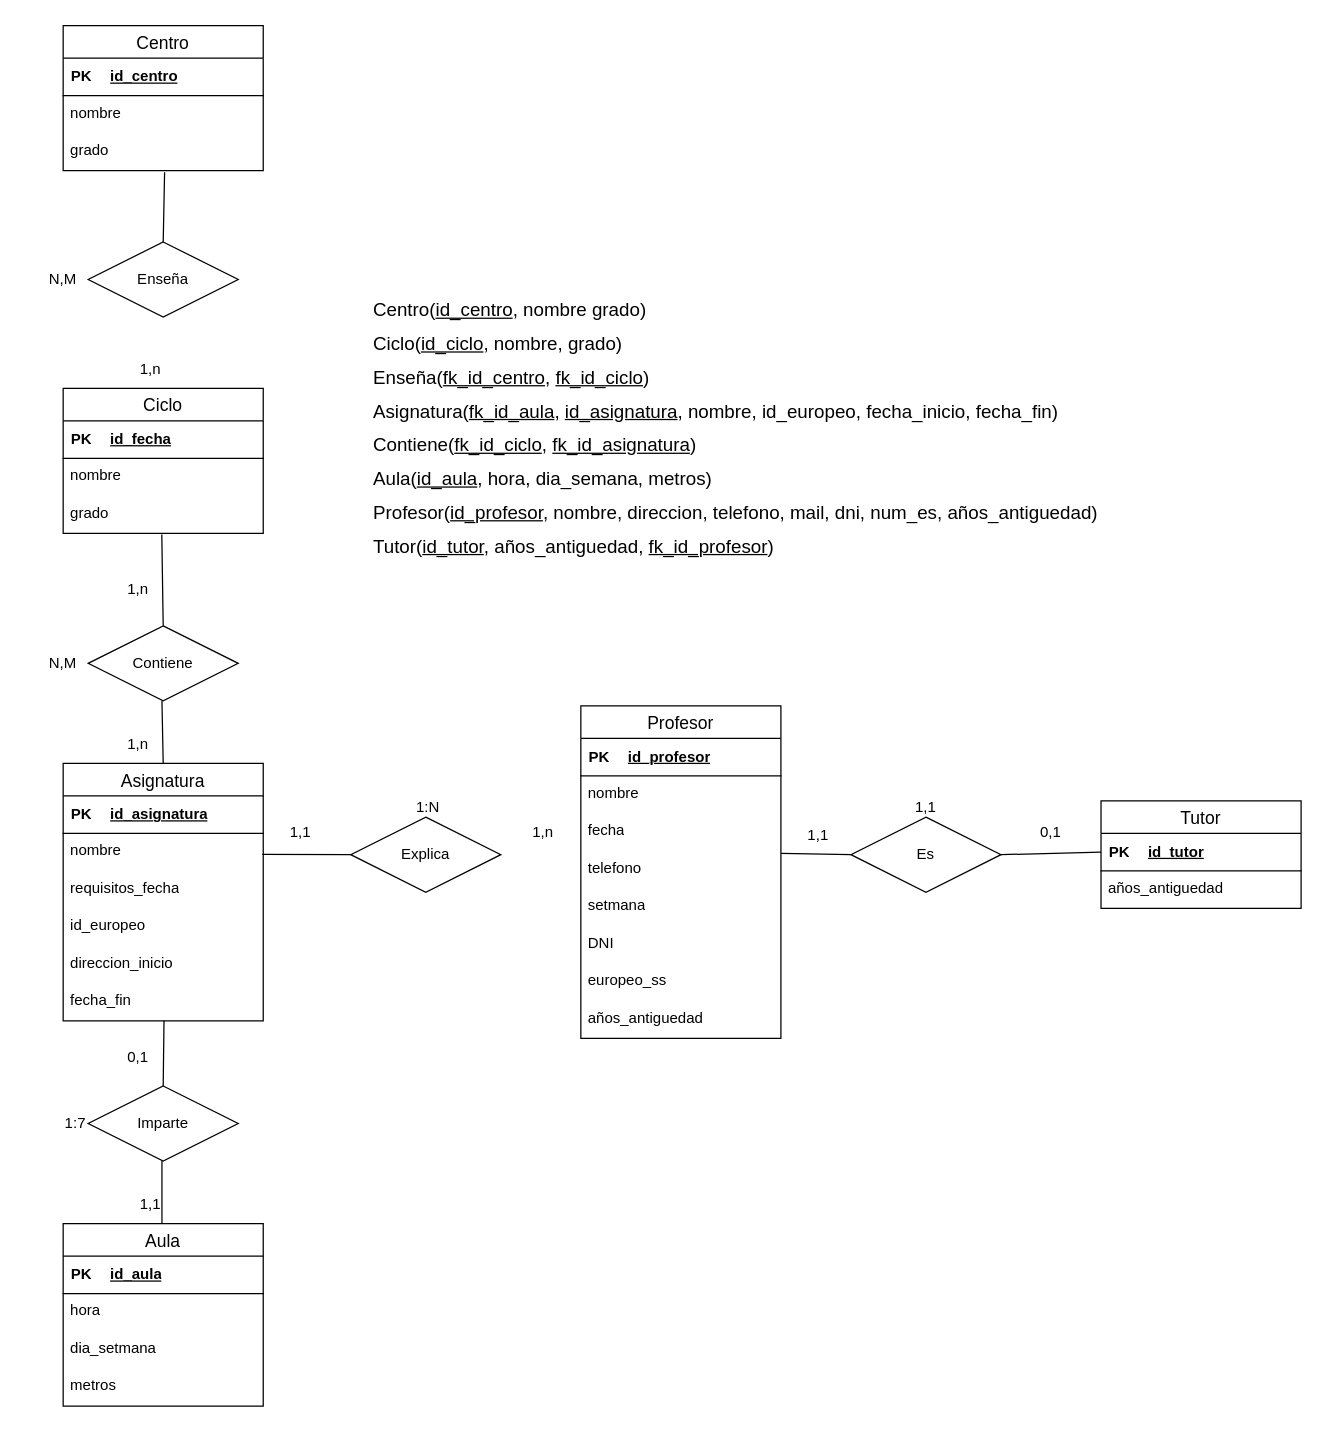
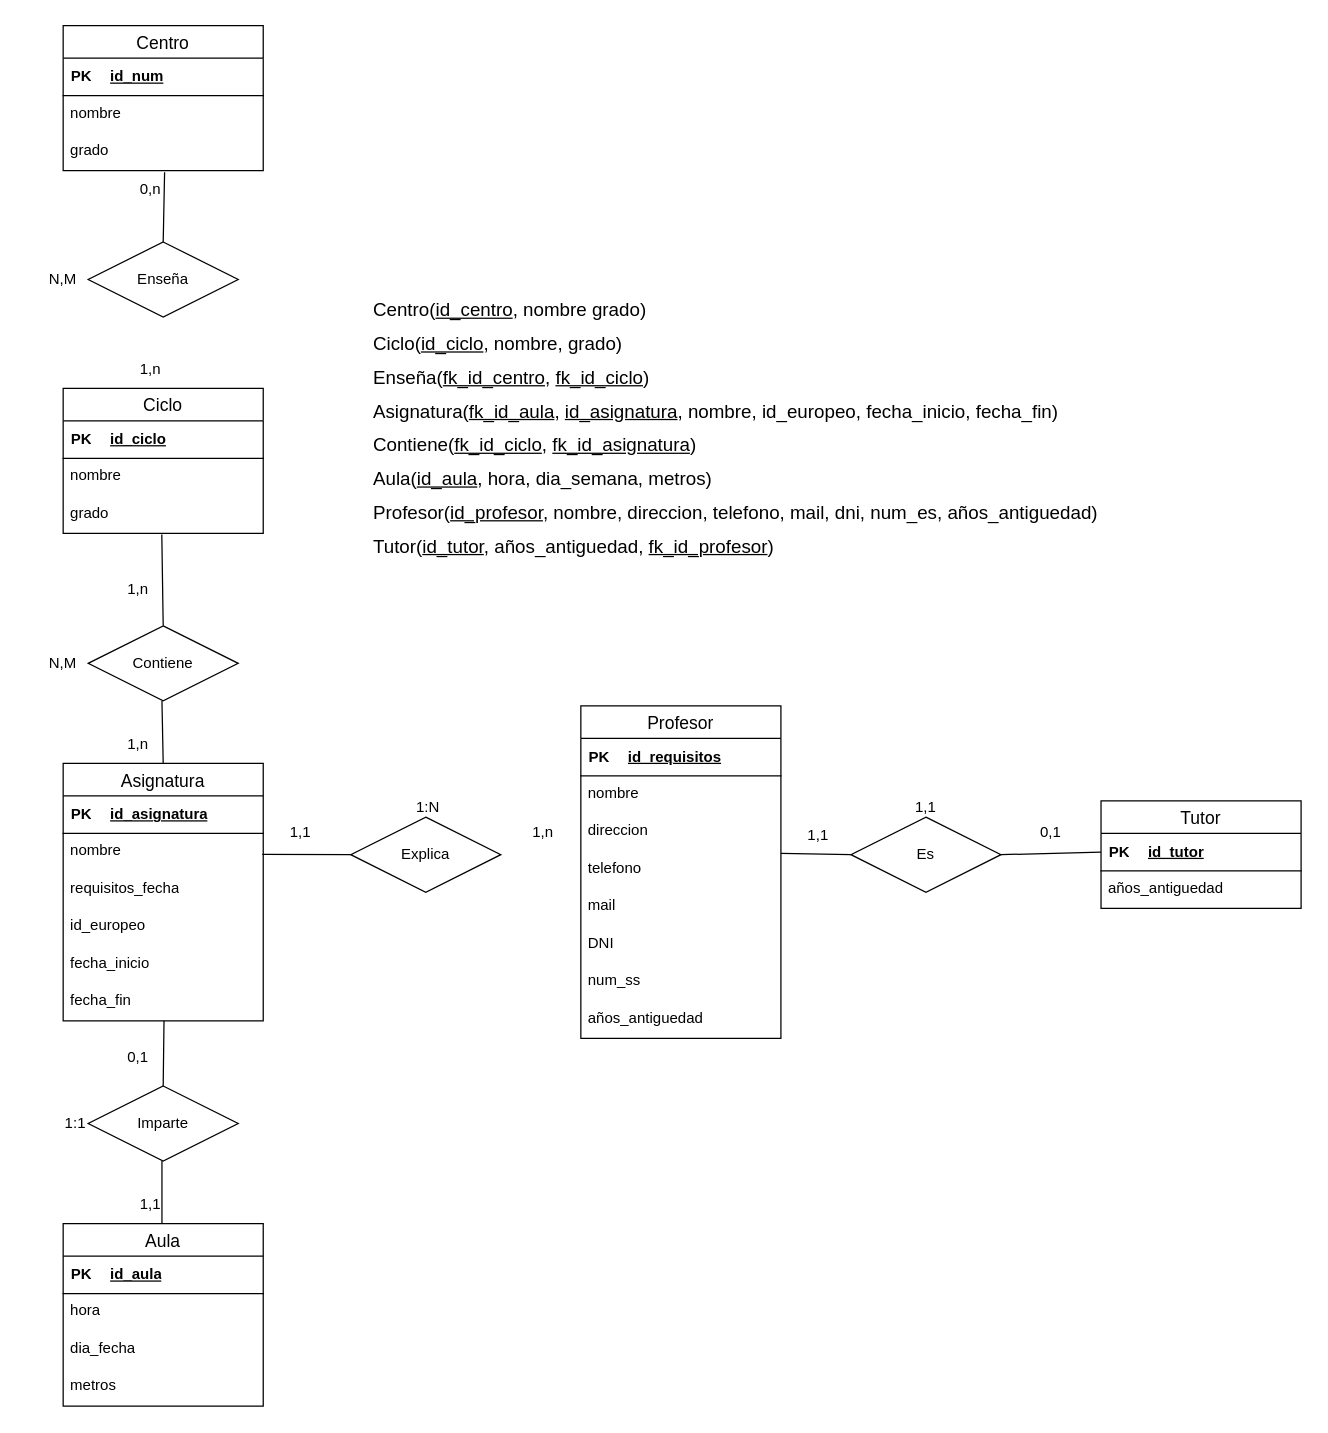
(146, 77) -> (134, 77)
none -> (151, 189)
(142, 439) -> (138, 439)
(672, 757) -> (677, 757)
(609, 831) -> (622, 831)
(618, 906) -> (601, 906)
(128, 963) -> (115, 963)
(630, 981) -> (613, 981)
(76, 1123) -> (76, 1123)
(115, 1348) -> (106, 1348)
